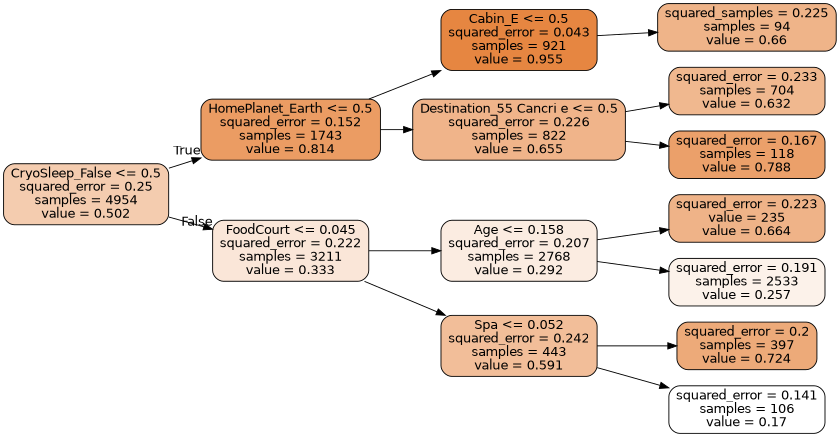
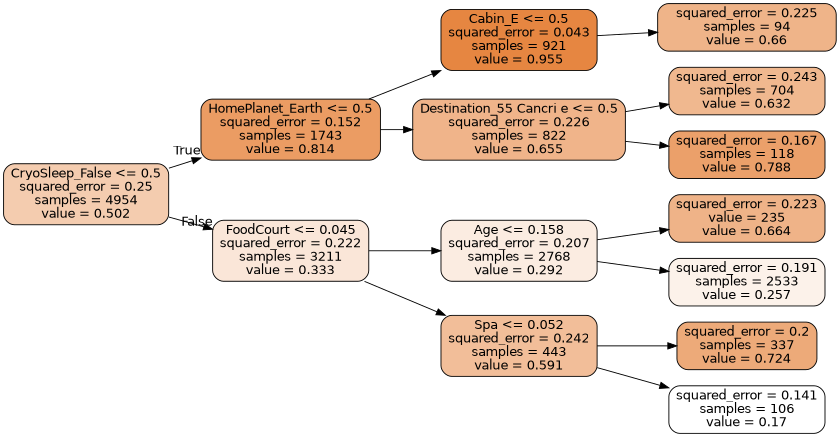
(747, 27) -> (747, 27)
(747, 91) -> (747, 91)
(747, 346) -> (747, 346)
